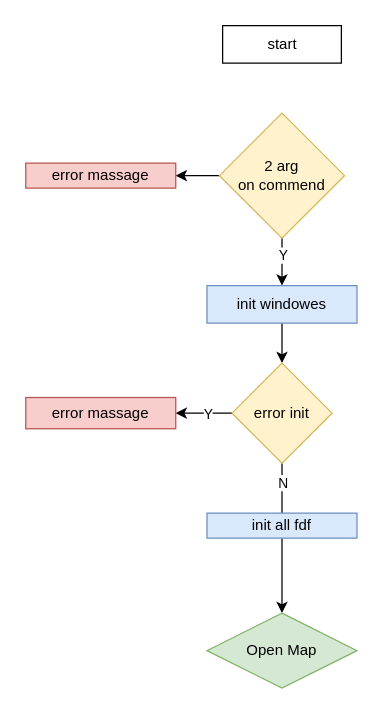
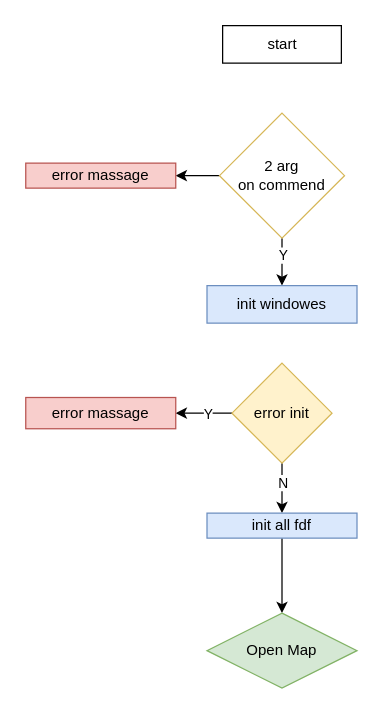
(282, 176) -> (282, 176)
(282, 347) -> none
(282, 506) -> (282, 503)
